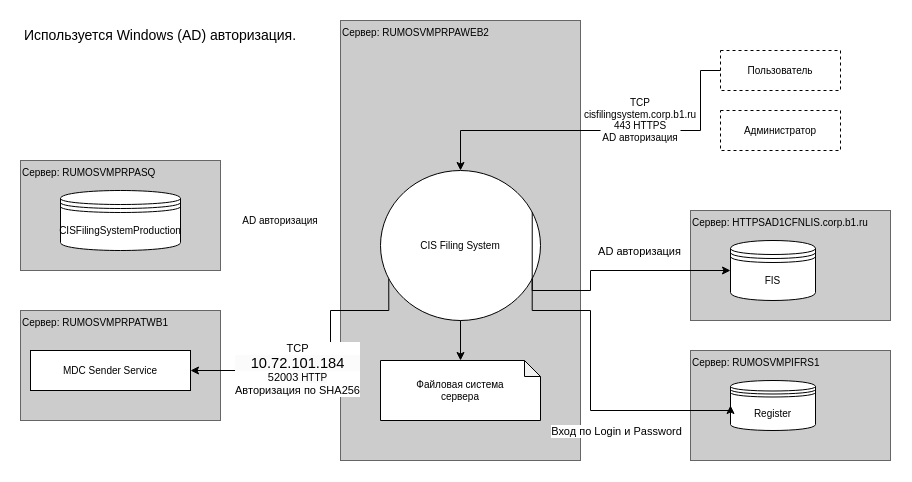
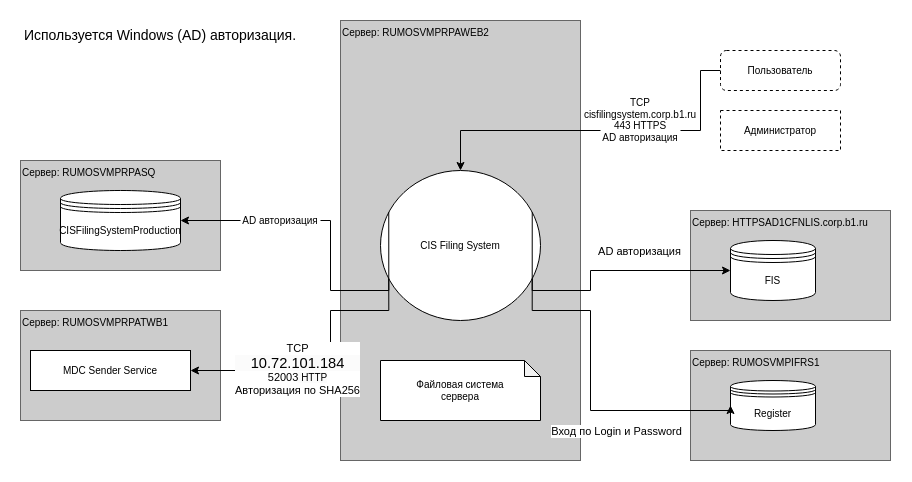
(781, 71) -> (781, 71)
none -> (331, 278)
(461, 338) -> none
